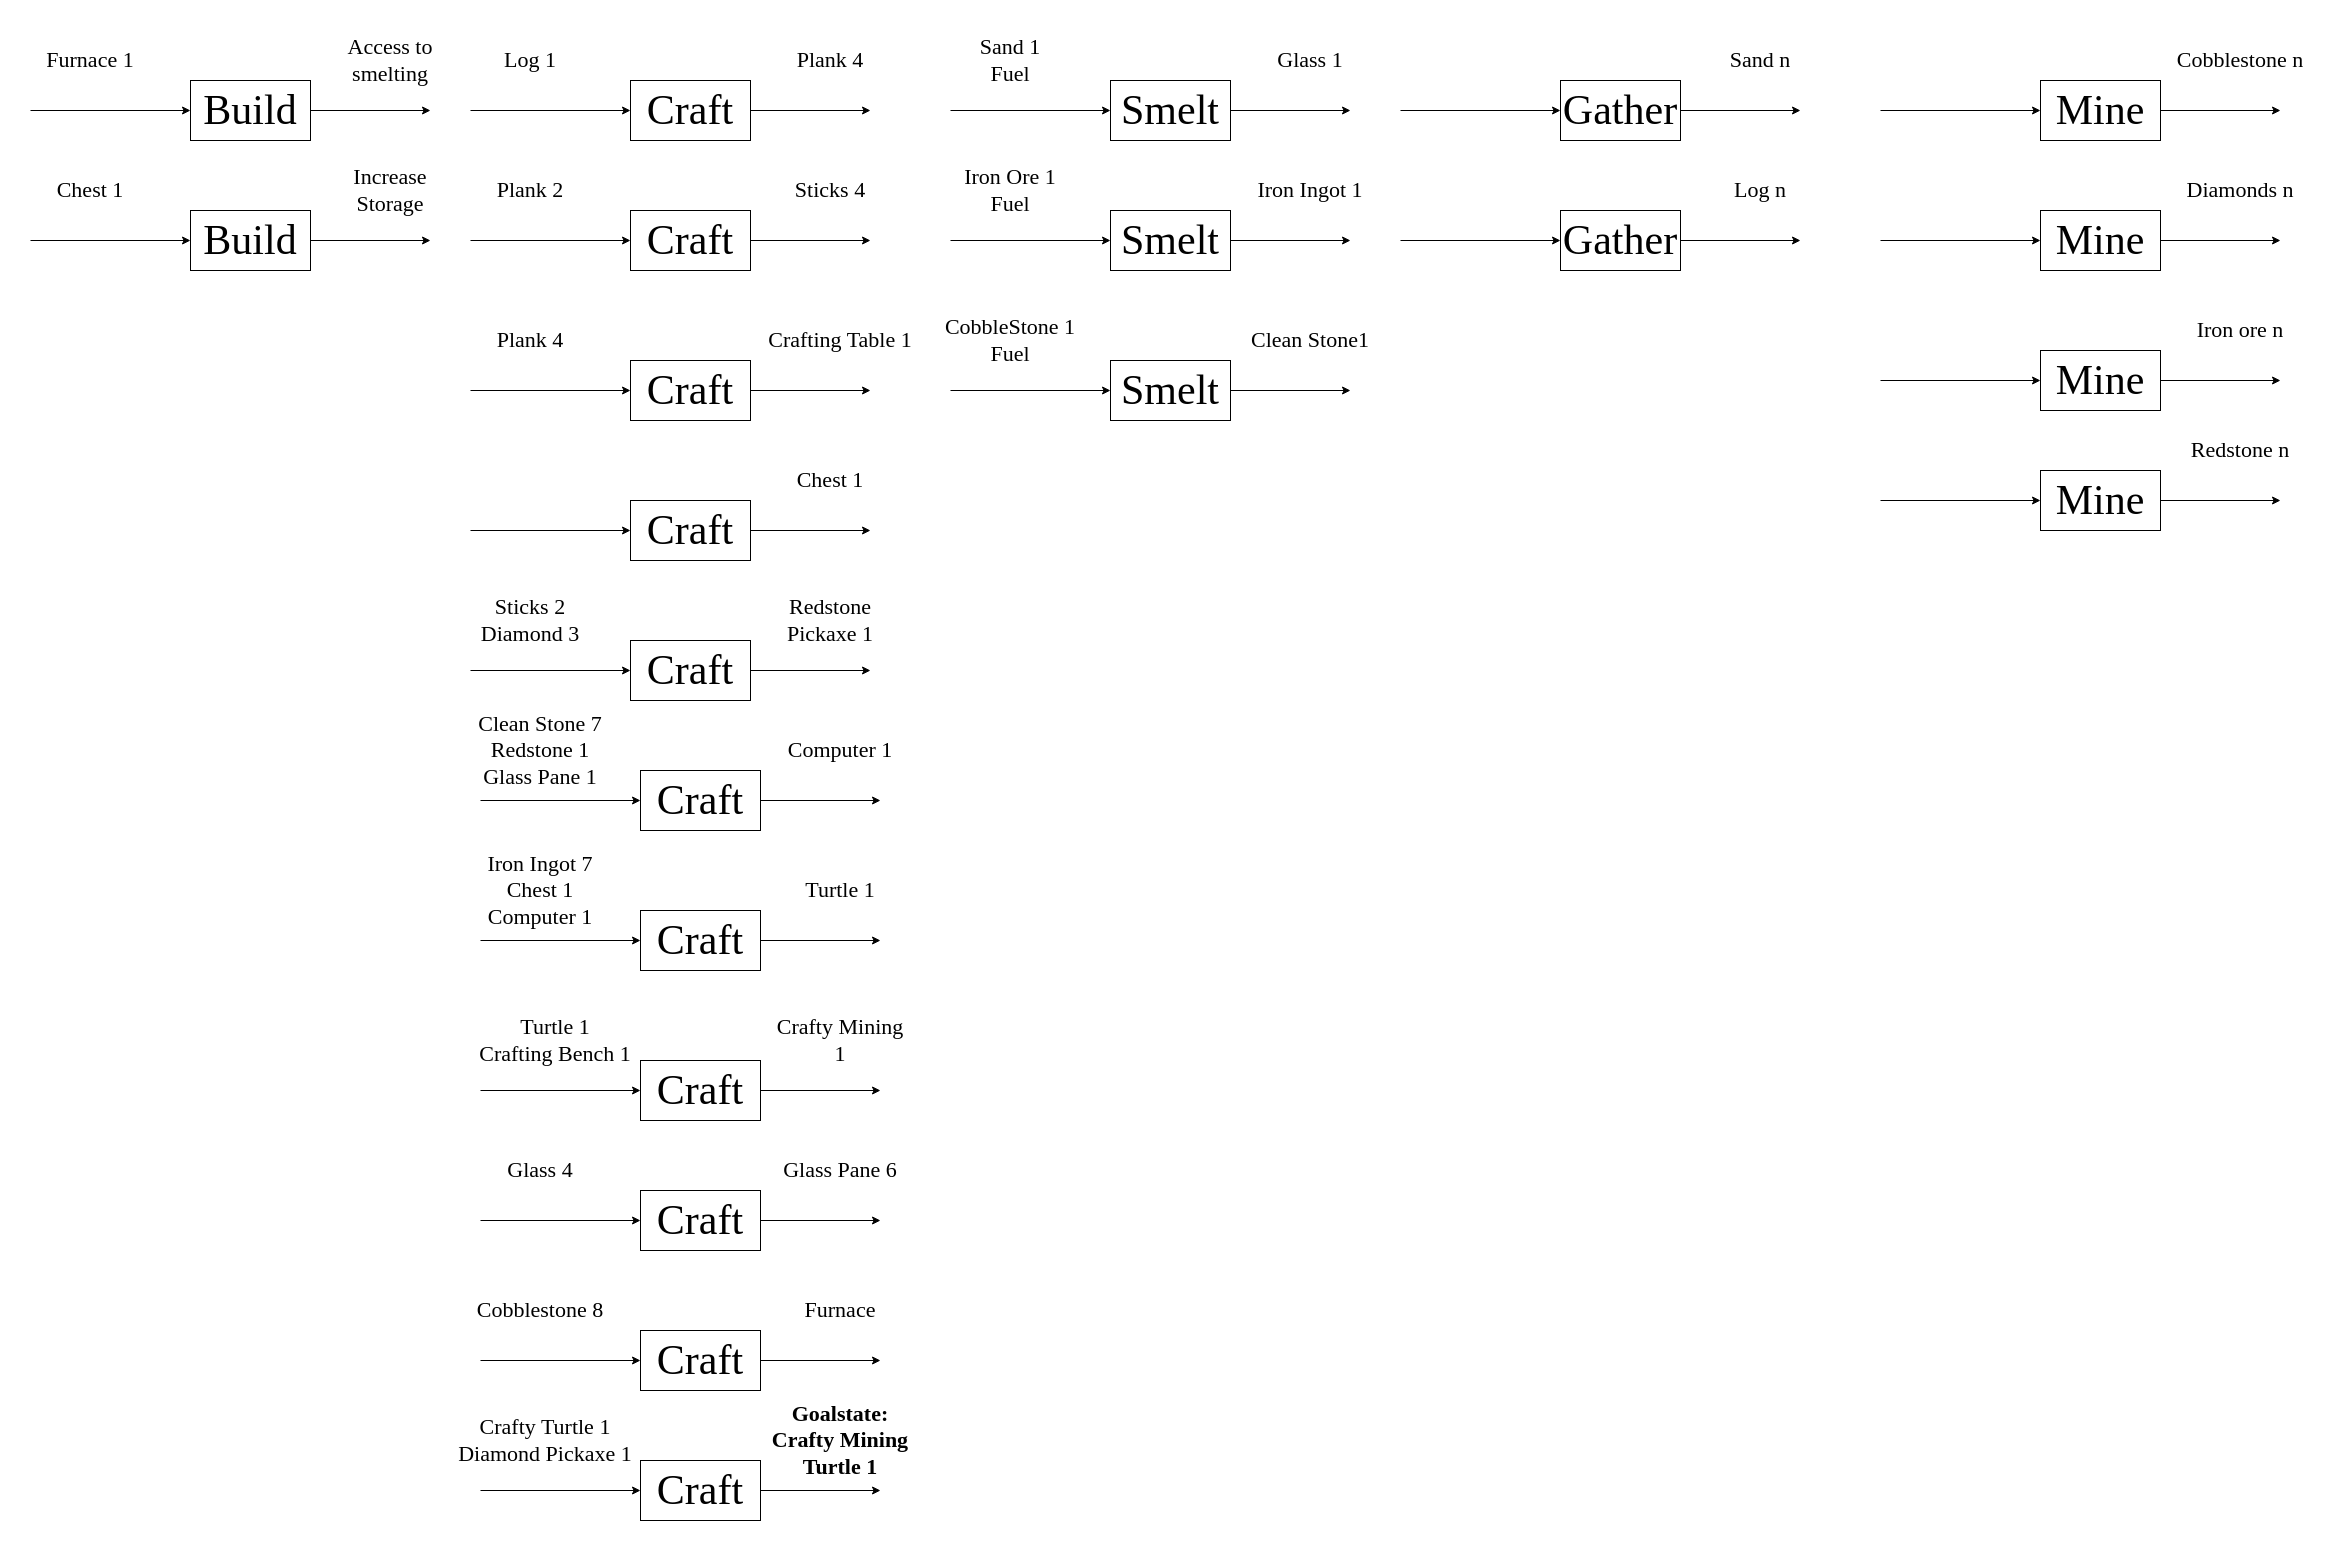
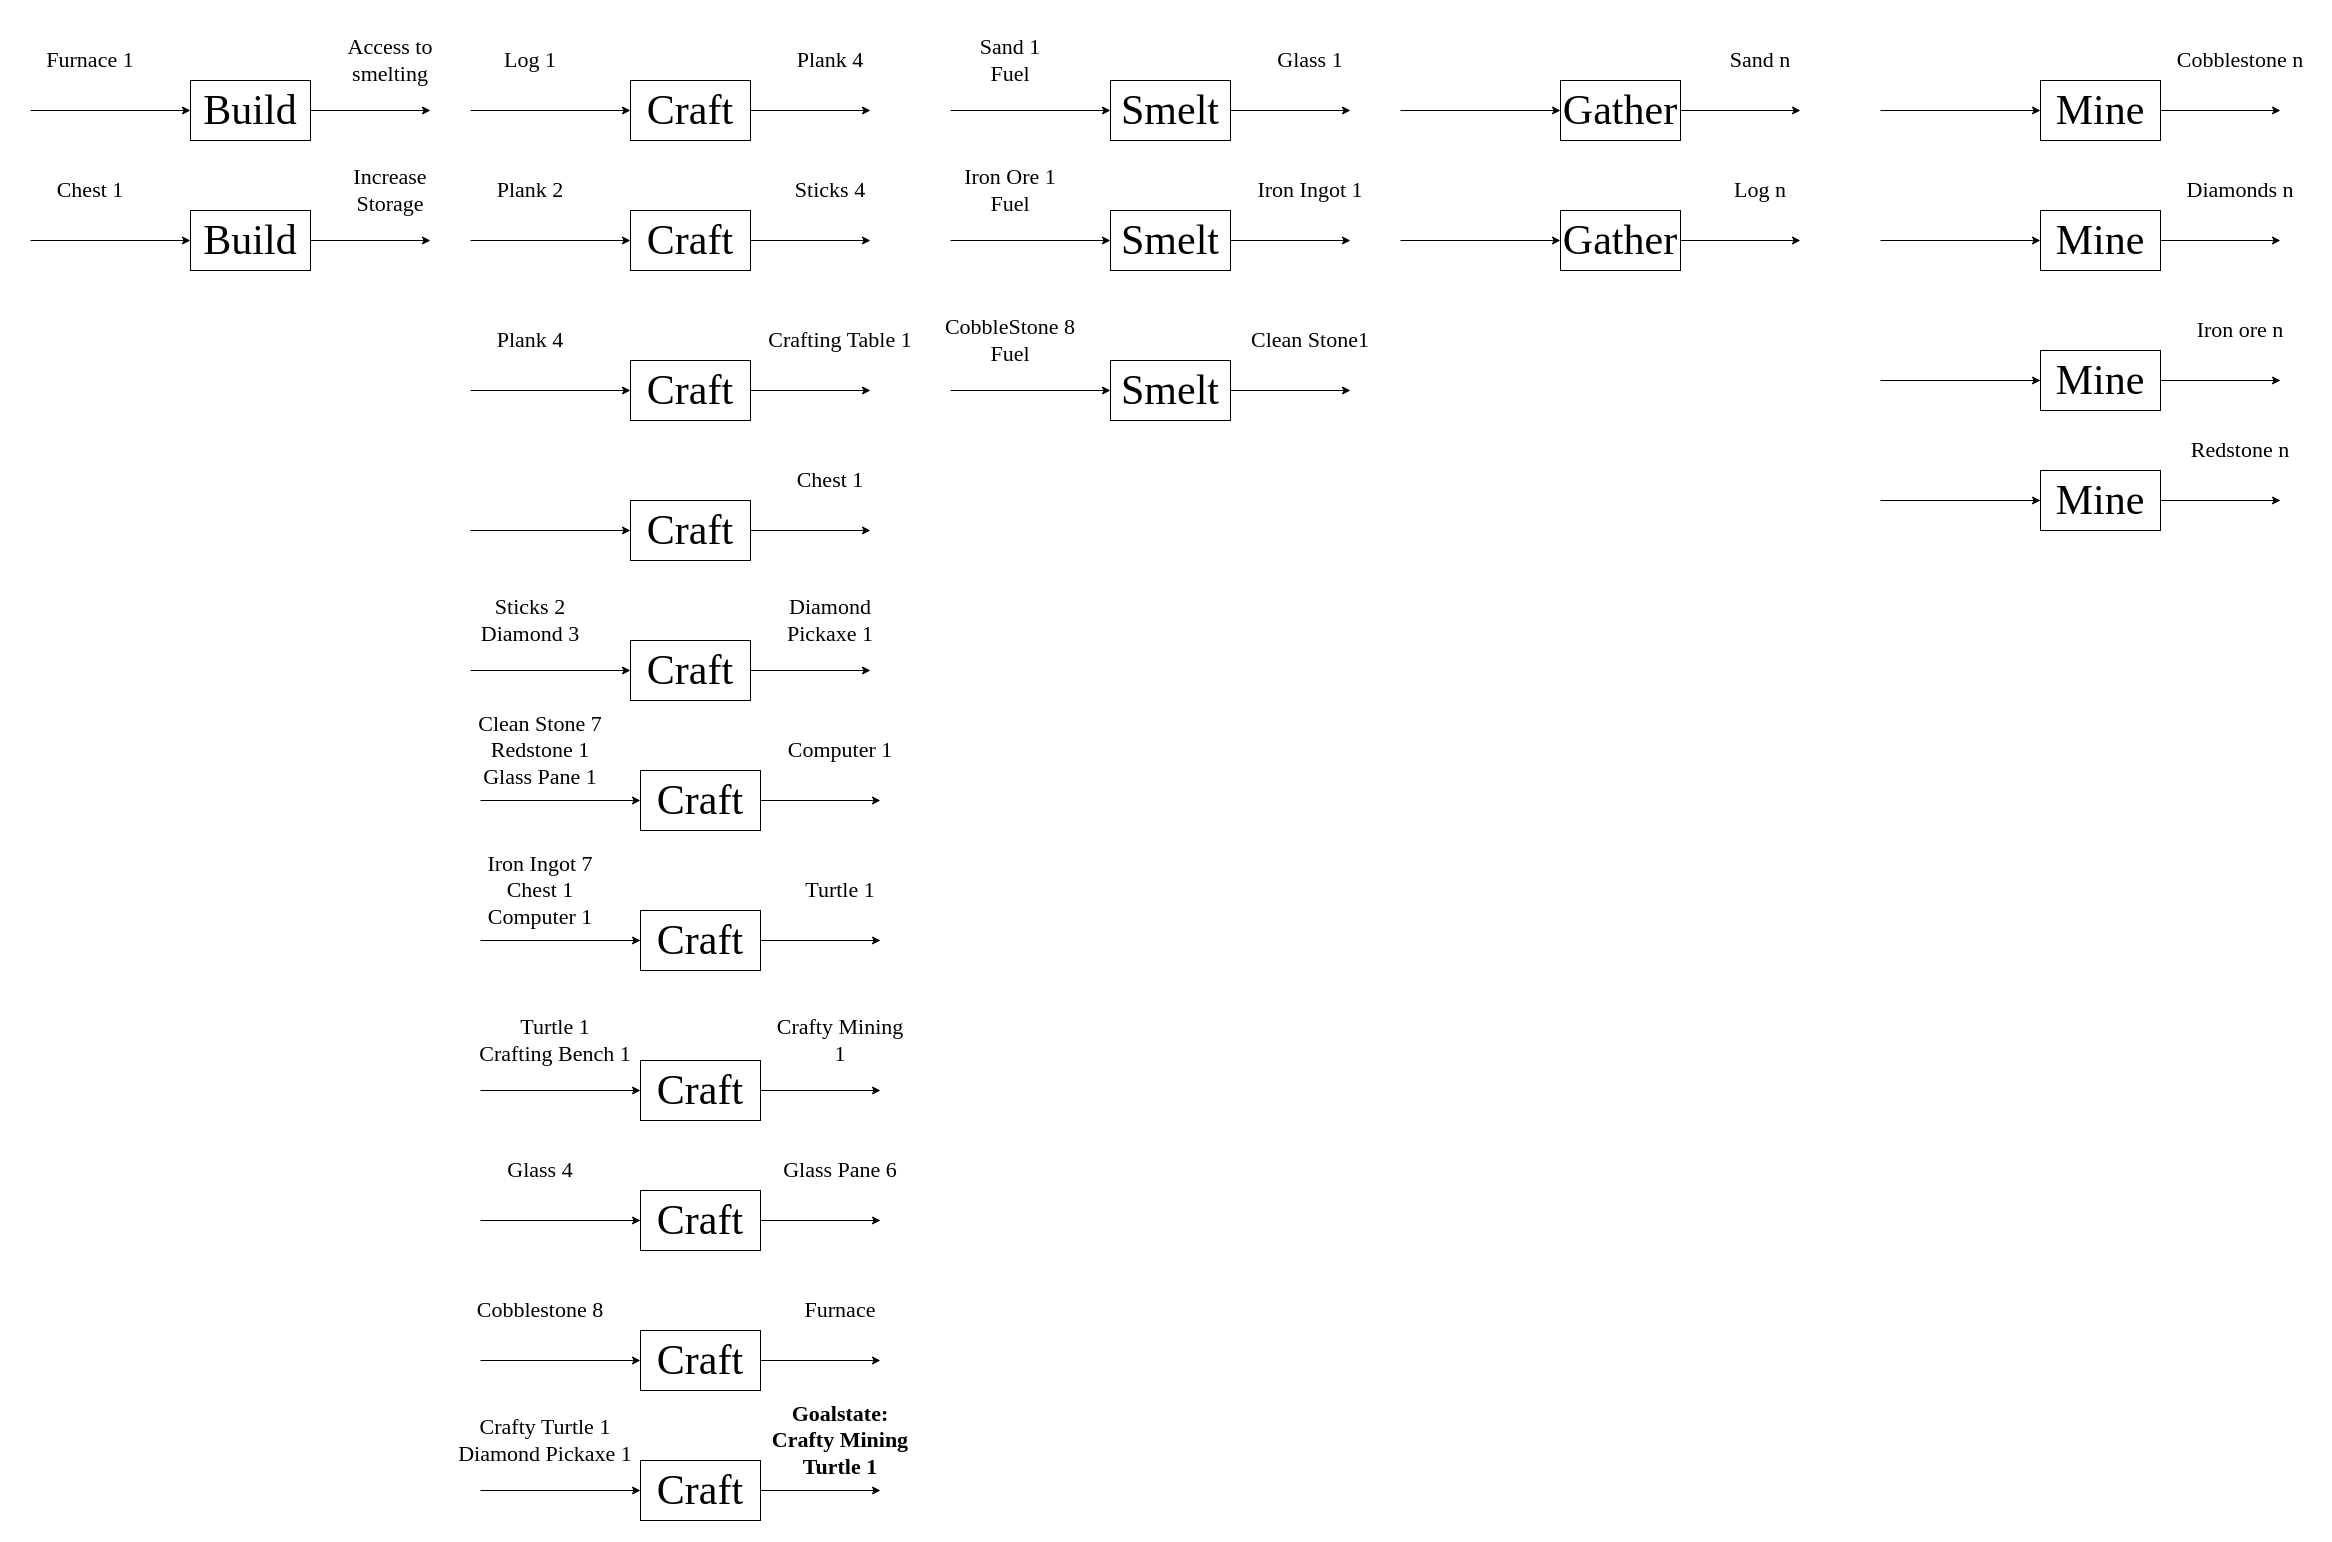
(1011, 341) -> (1011, 341)
(831, 621) -> (831, 621)
